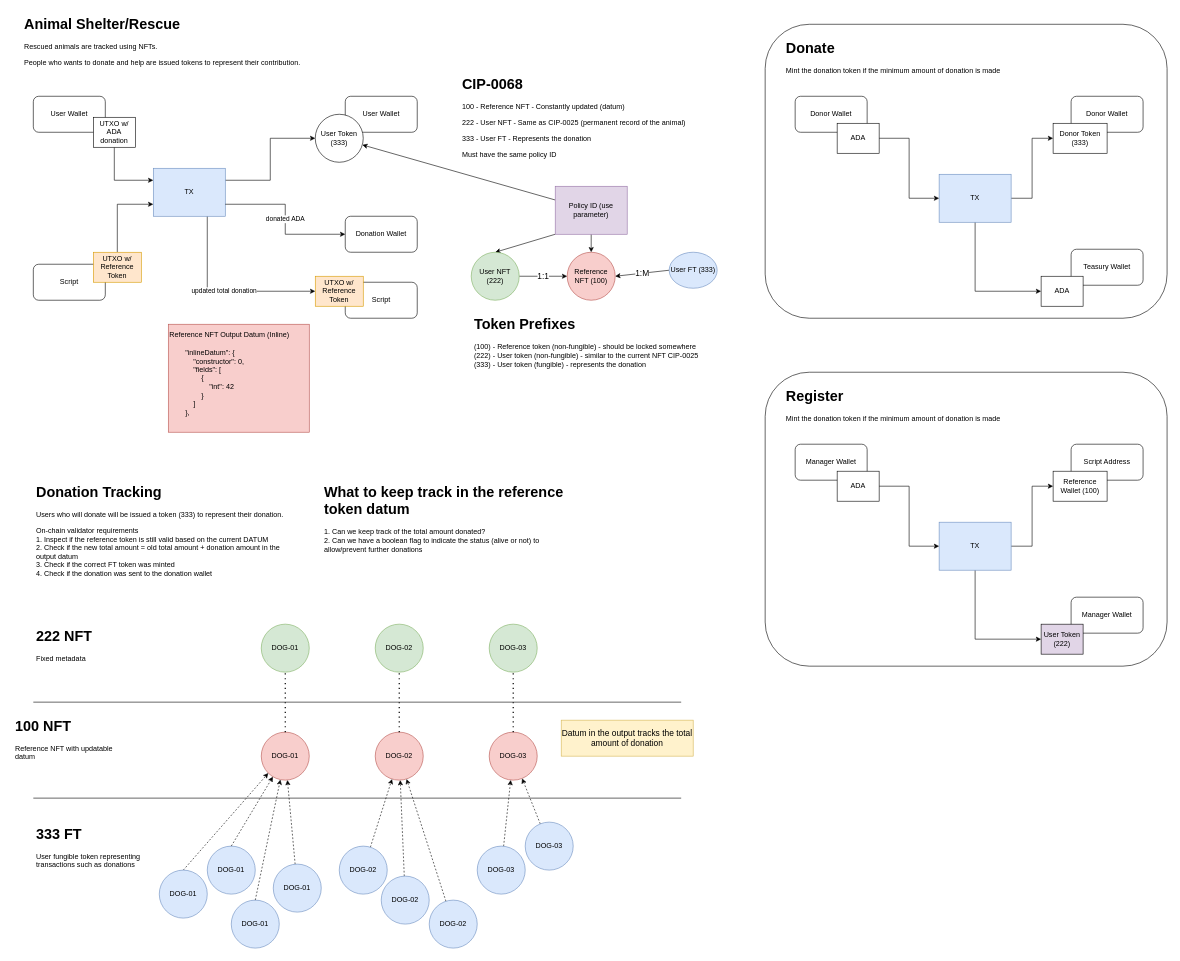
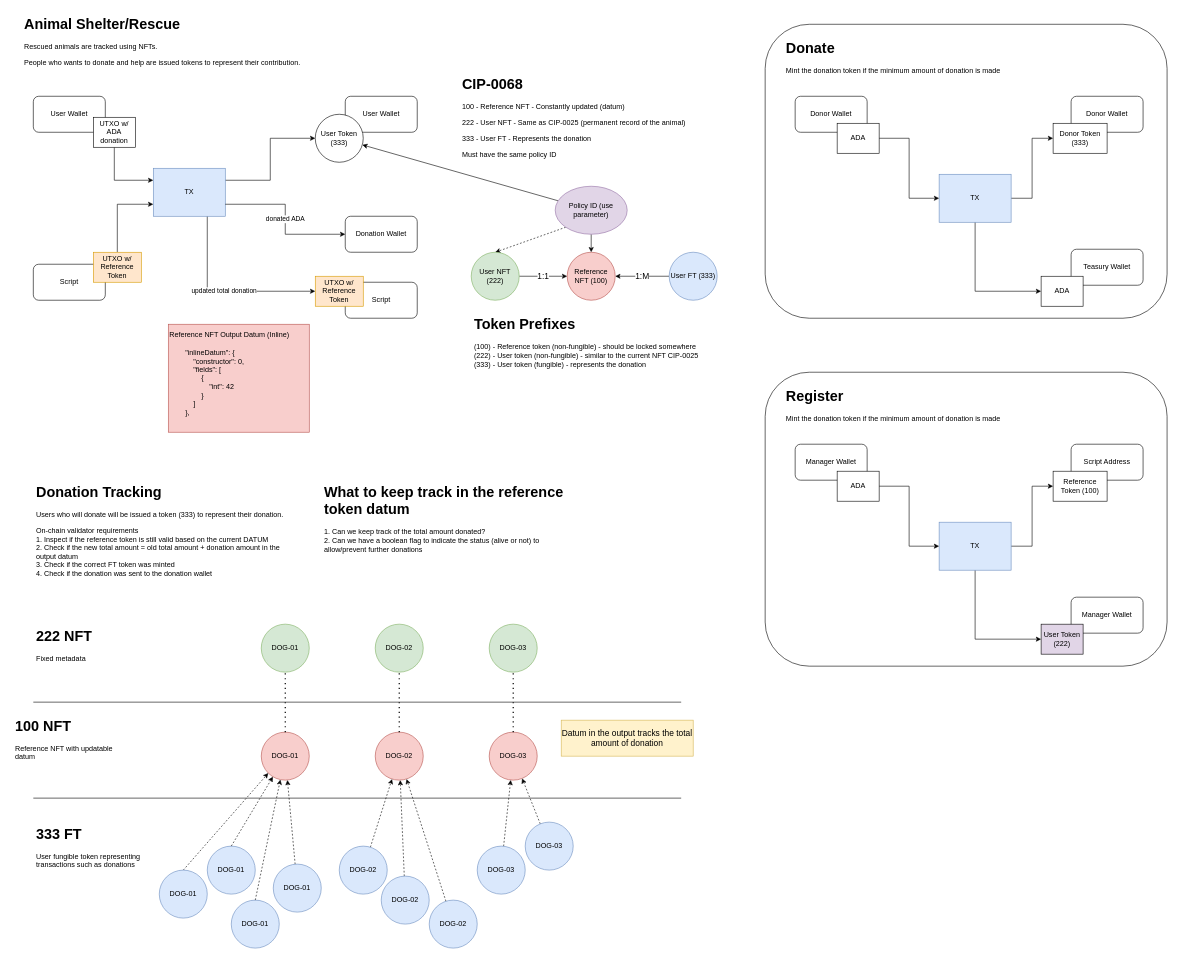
(591, 210) -> (591, 210)
(527, 243) -> (533, 239)
(693, 270) -> (693, 276)
(1080, 486) -> (1080, 486)
